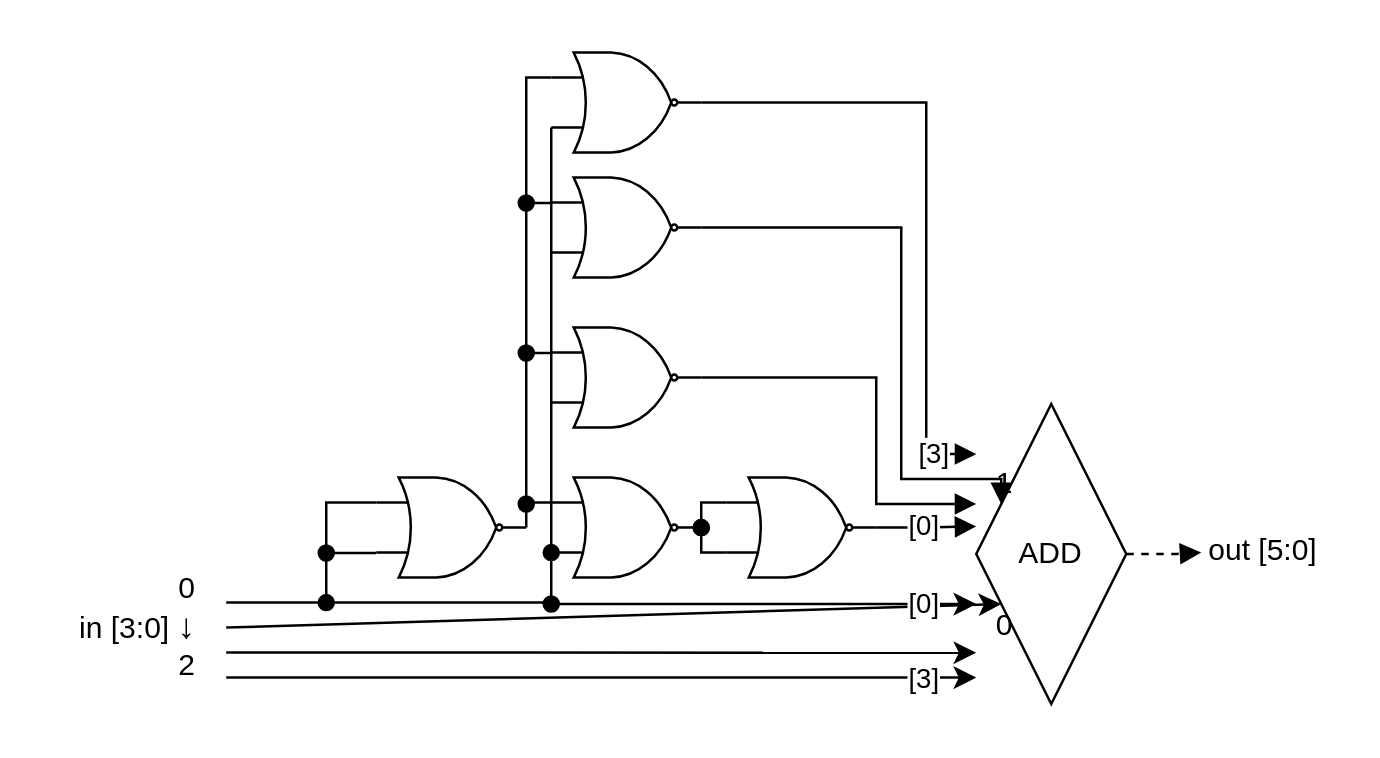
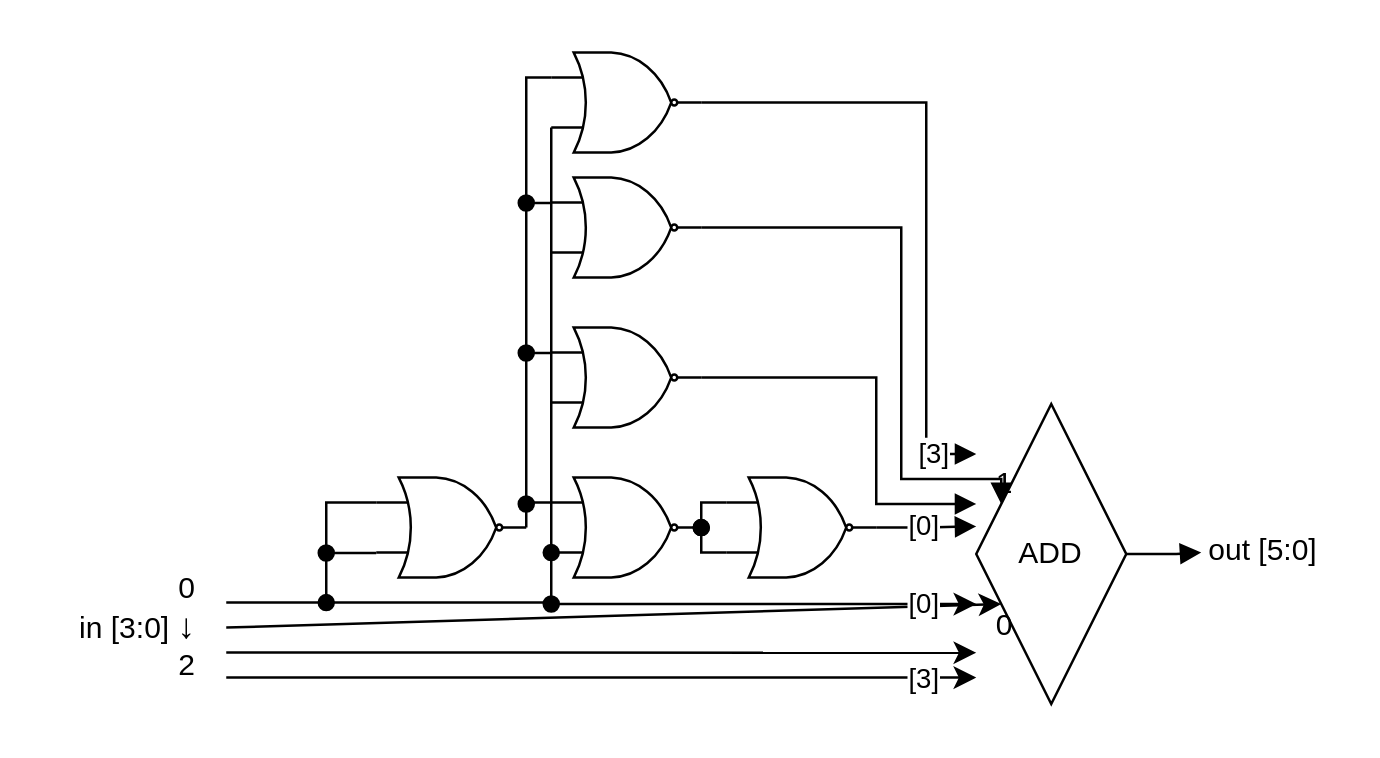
(1156, 554) -> (1156, 554)
